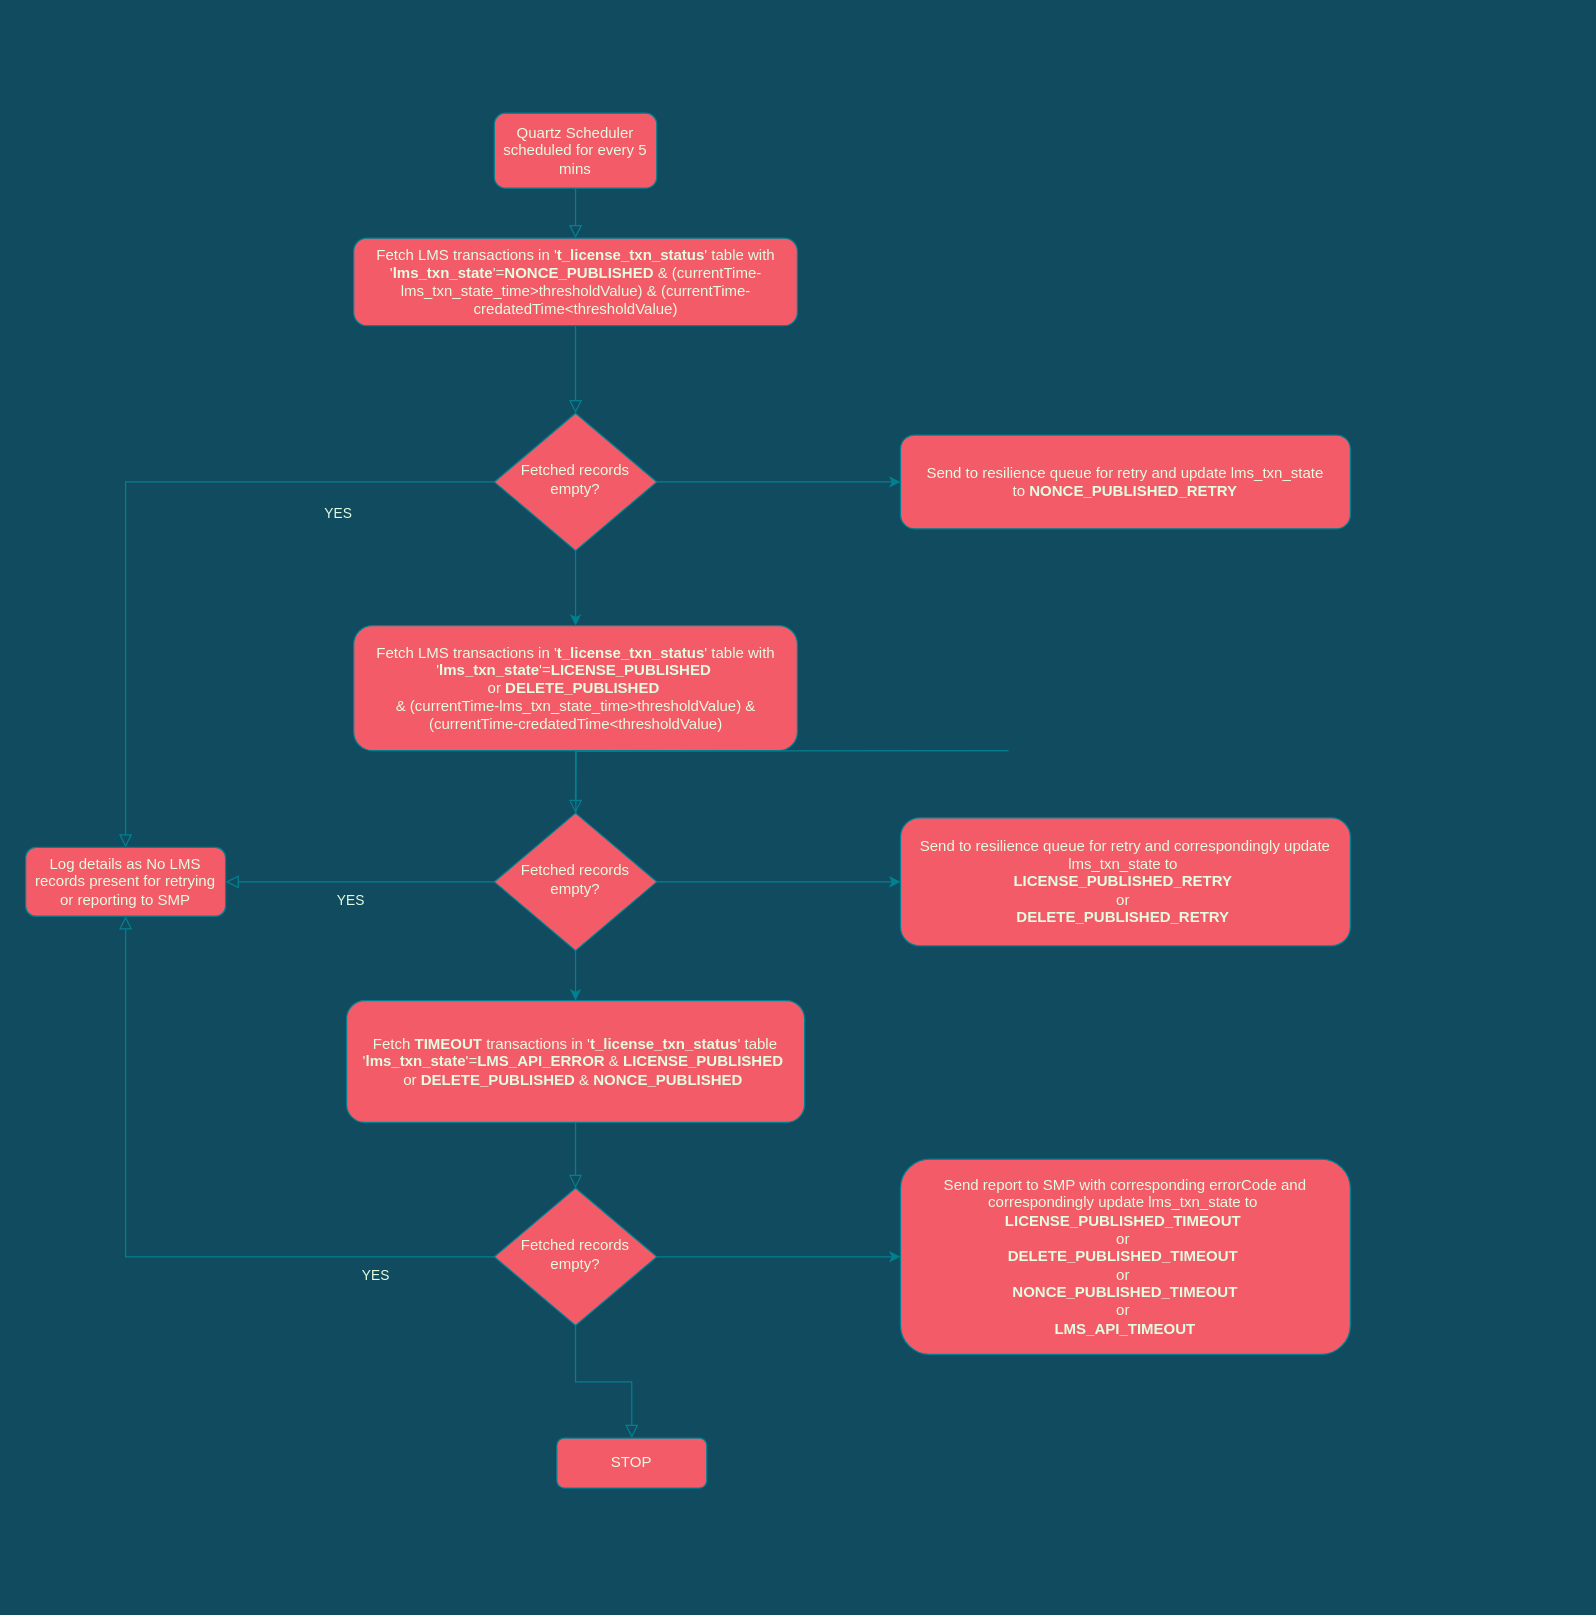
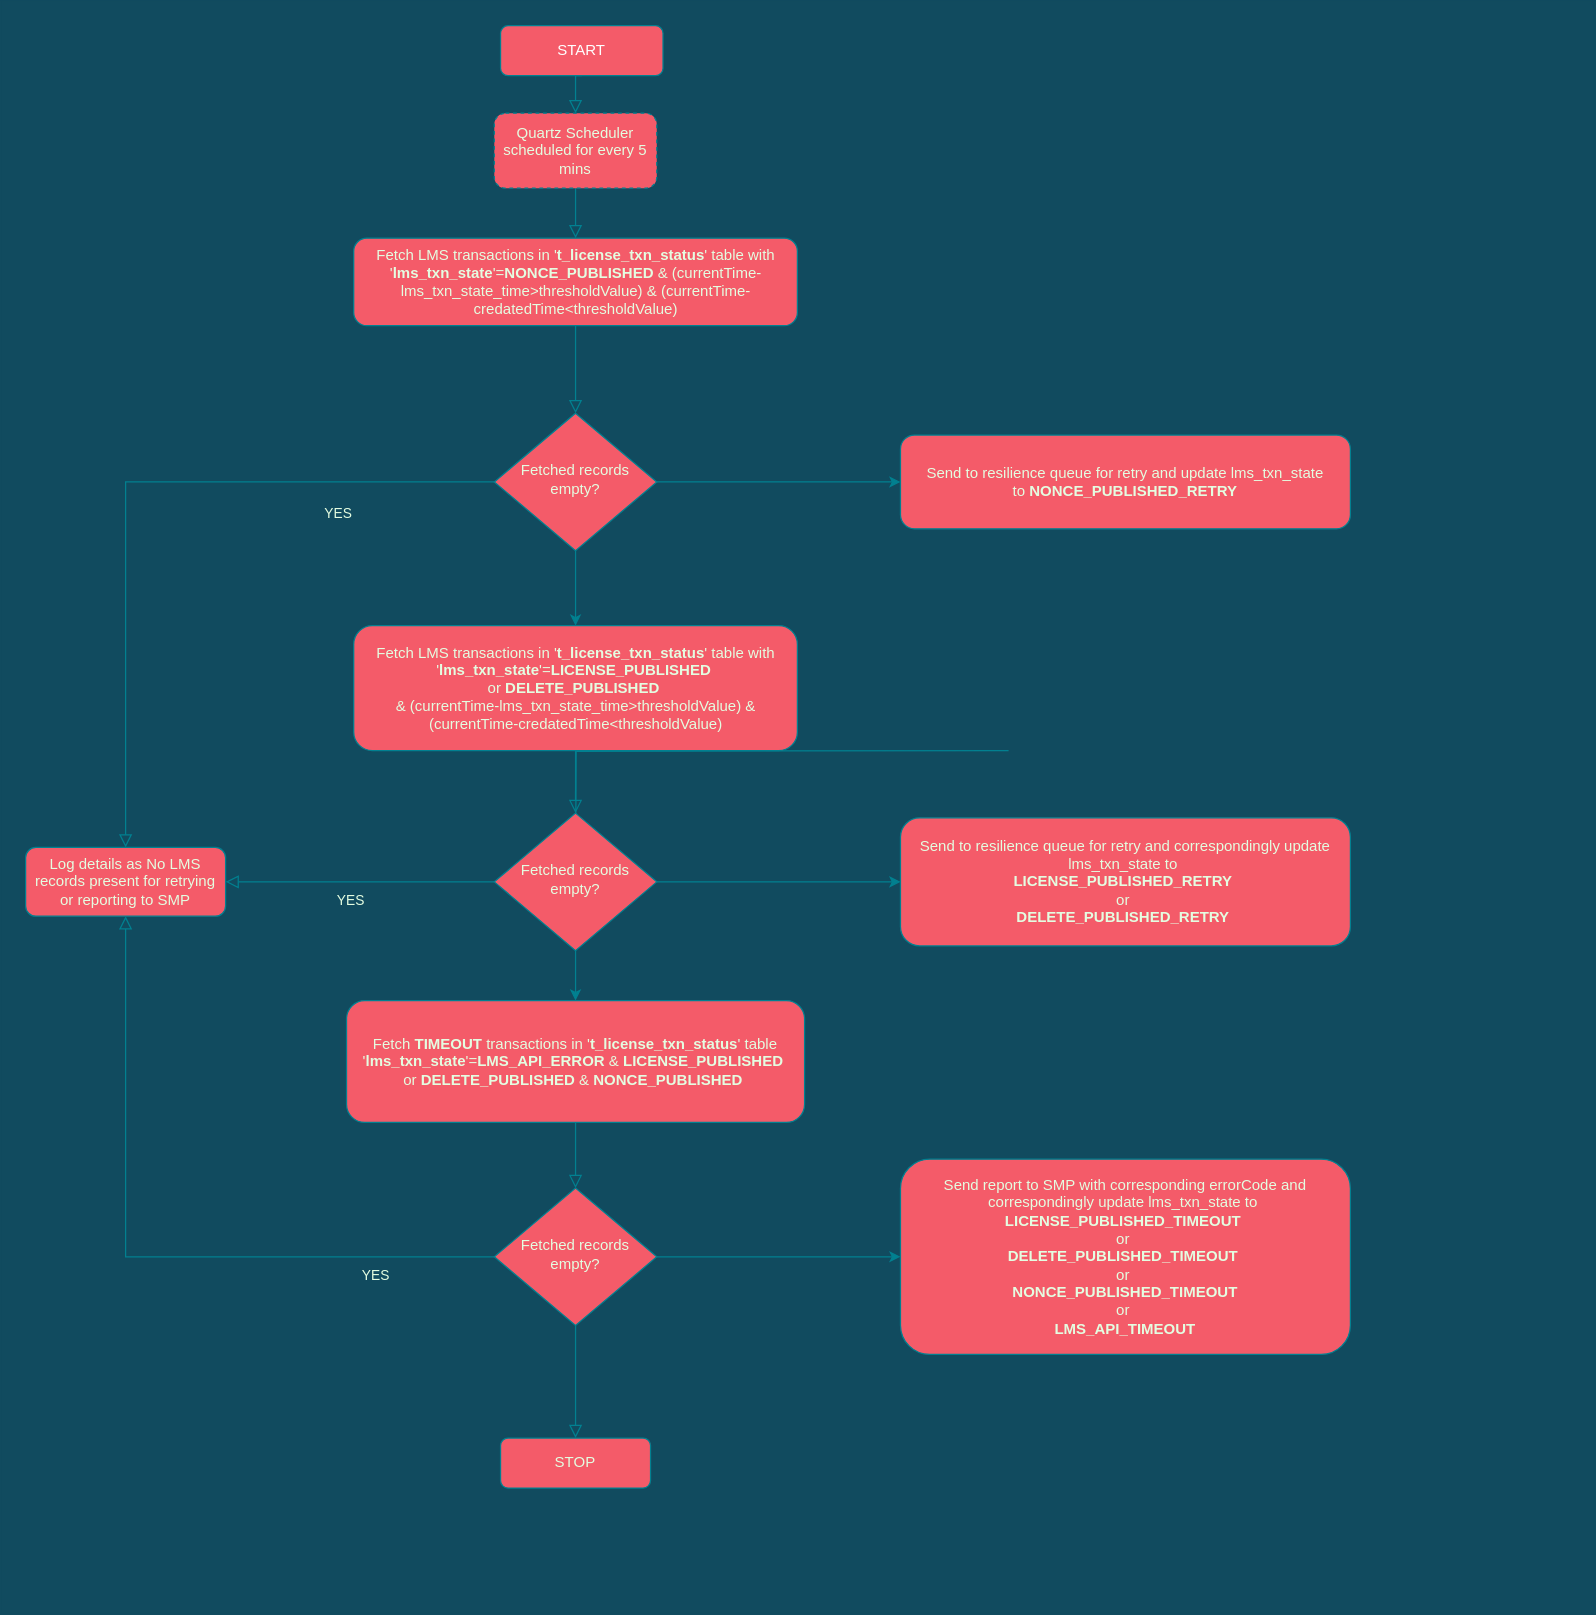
none -> (582, 51)
none -> (579, 76)
(576, 151) -> (576, 151)
(632, 1463) -> (576, 1463)
